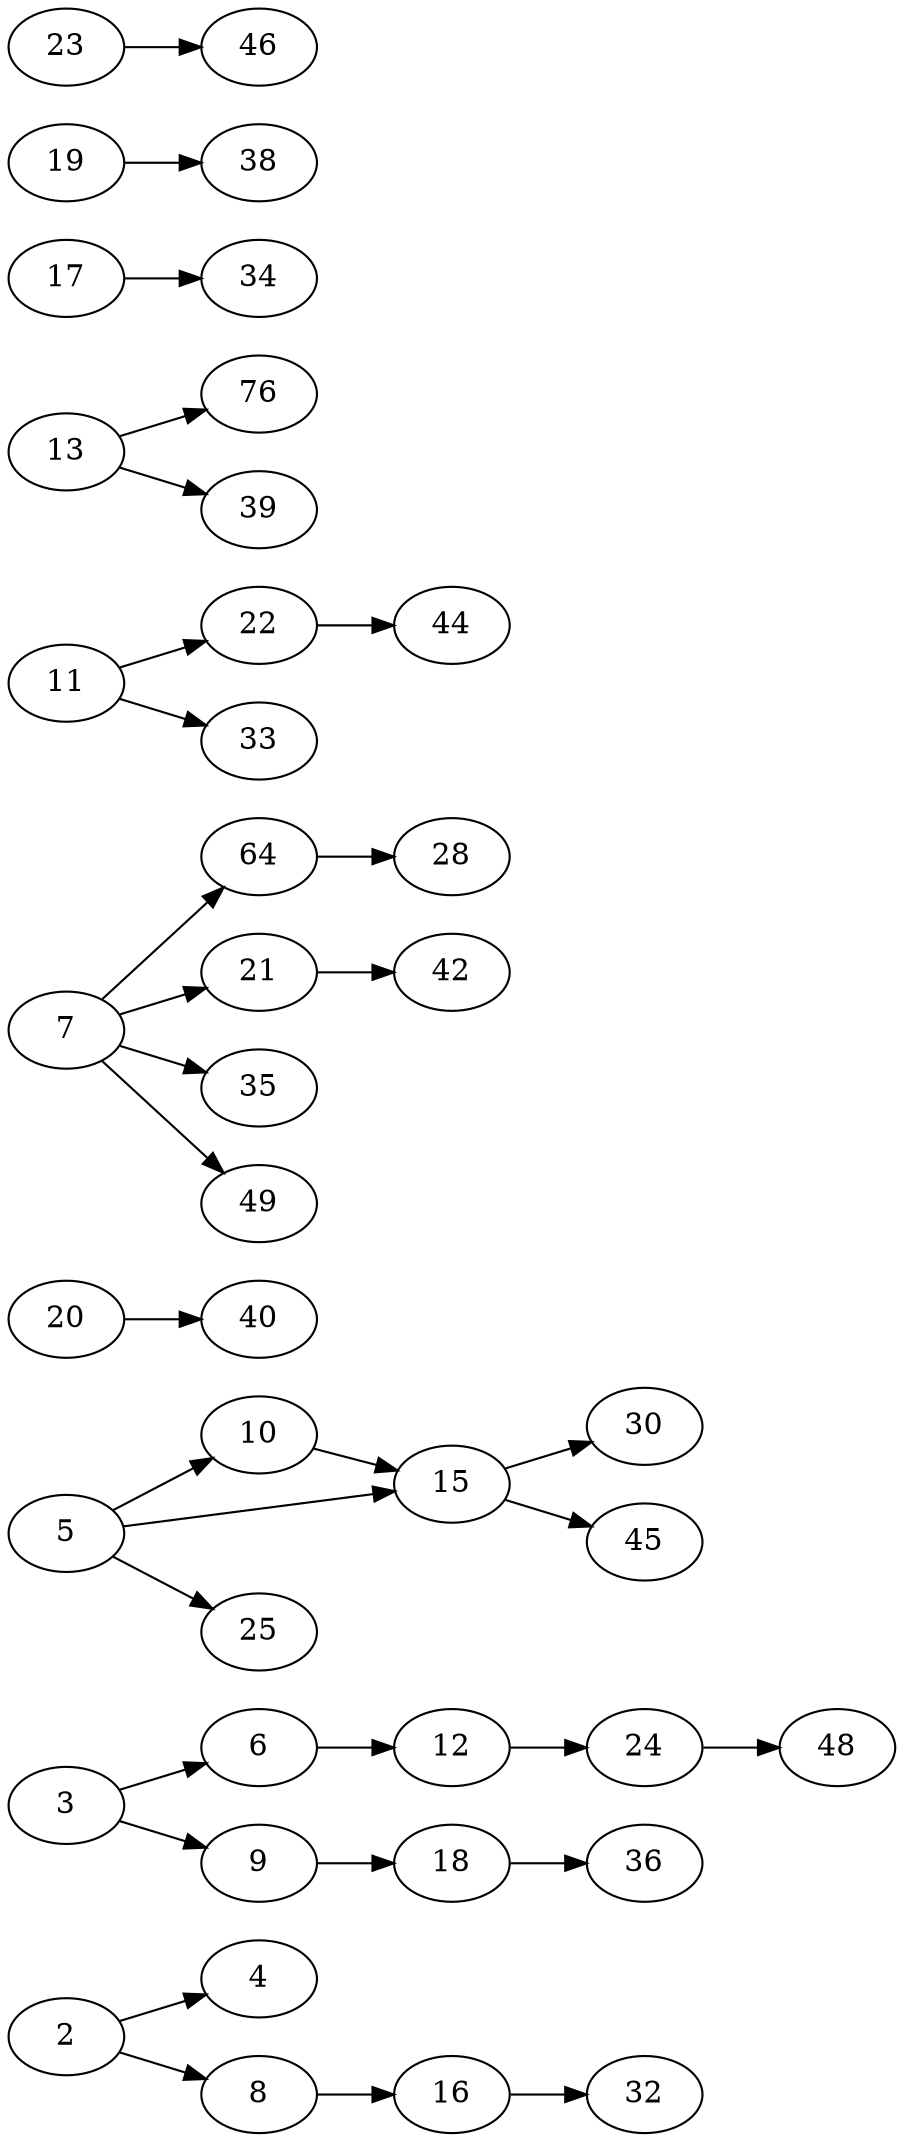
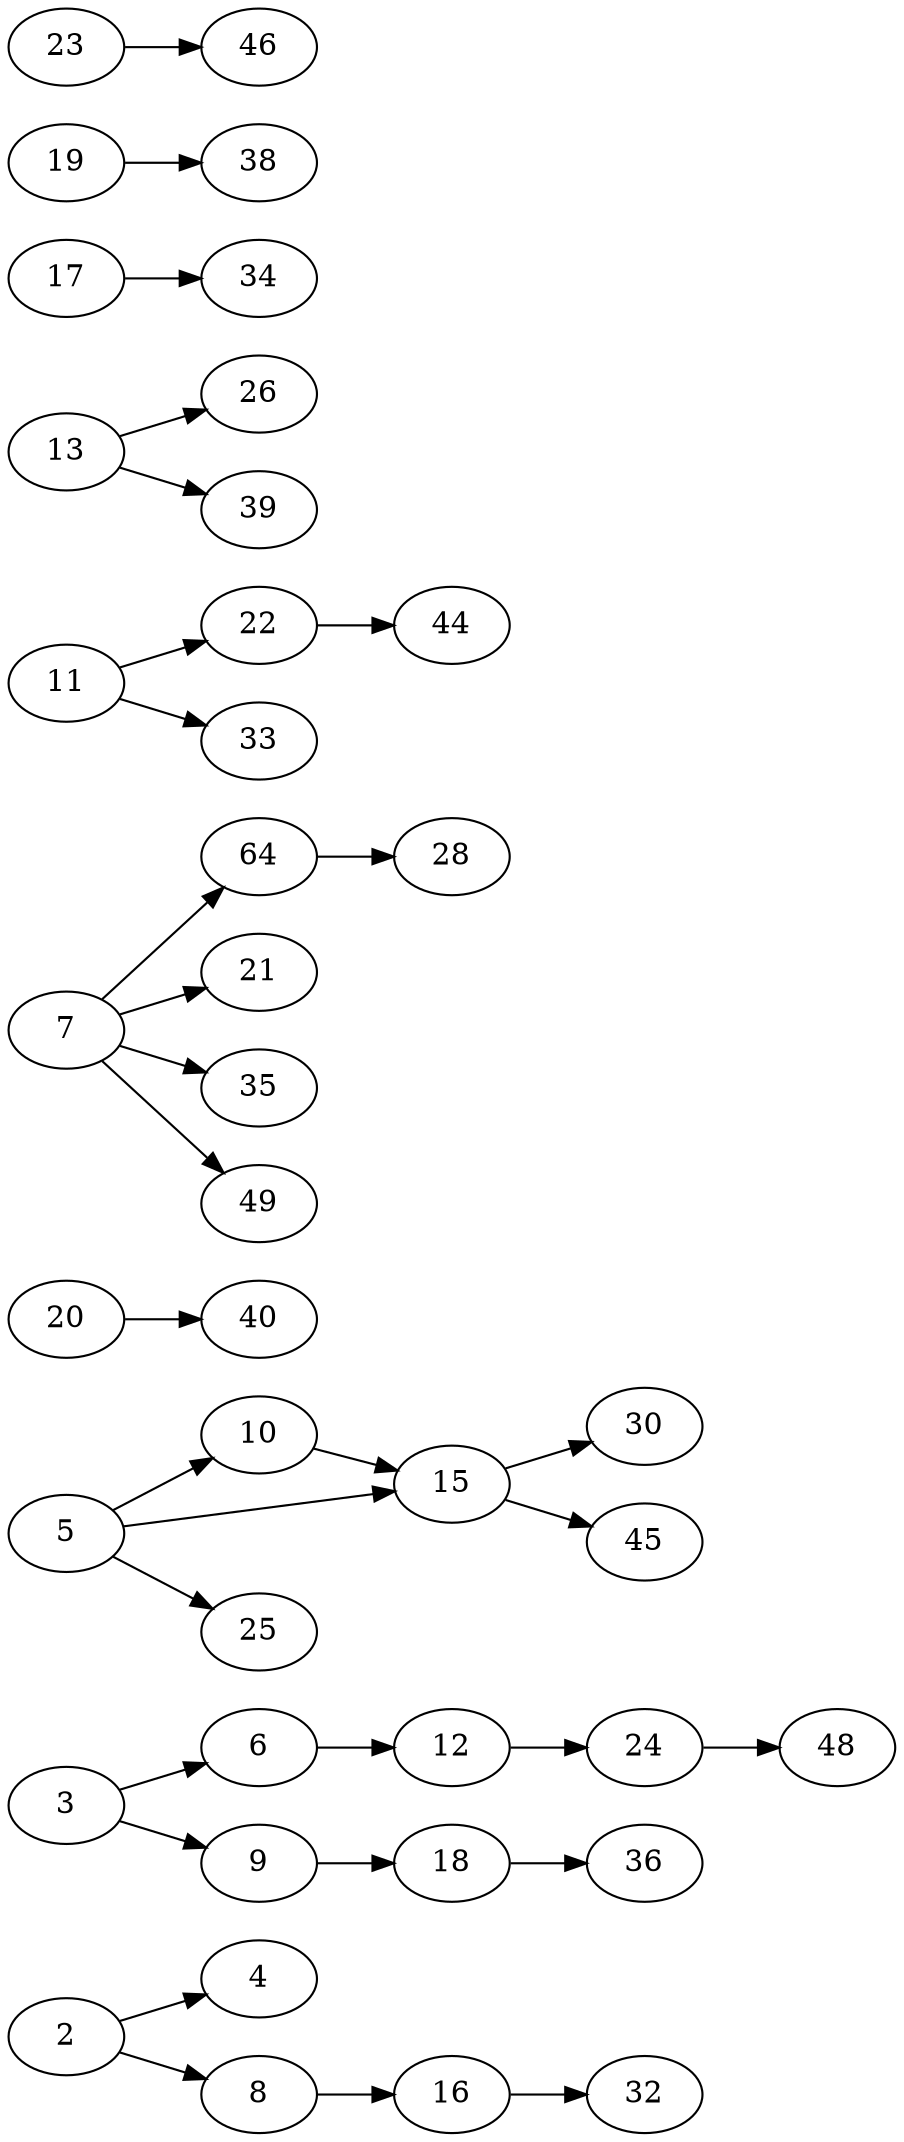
(259, 394) -> (259, 394)
(452, 972) -> none
